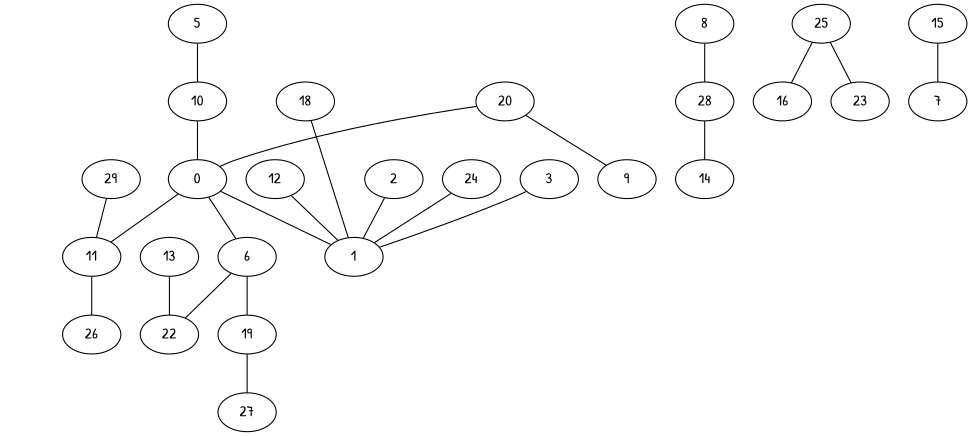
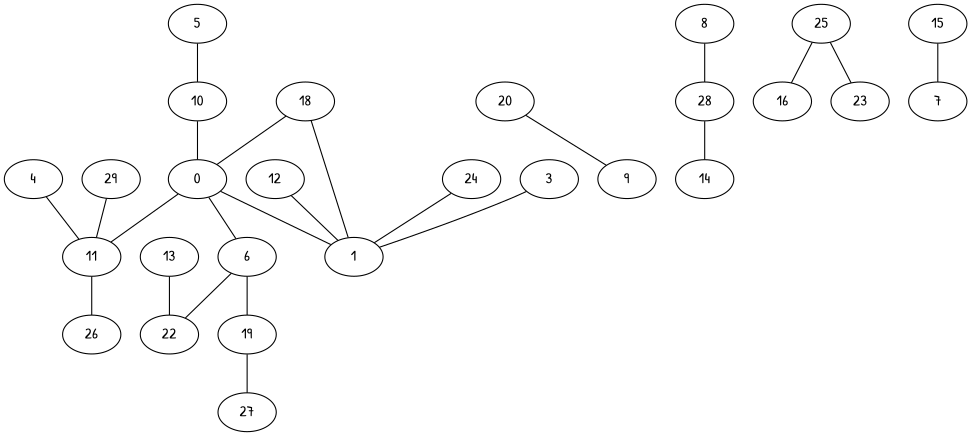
(347, 130) -> (252, 140)
none -> (33, 179)
(394, 179) -> none
